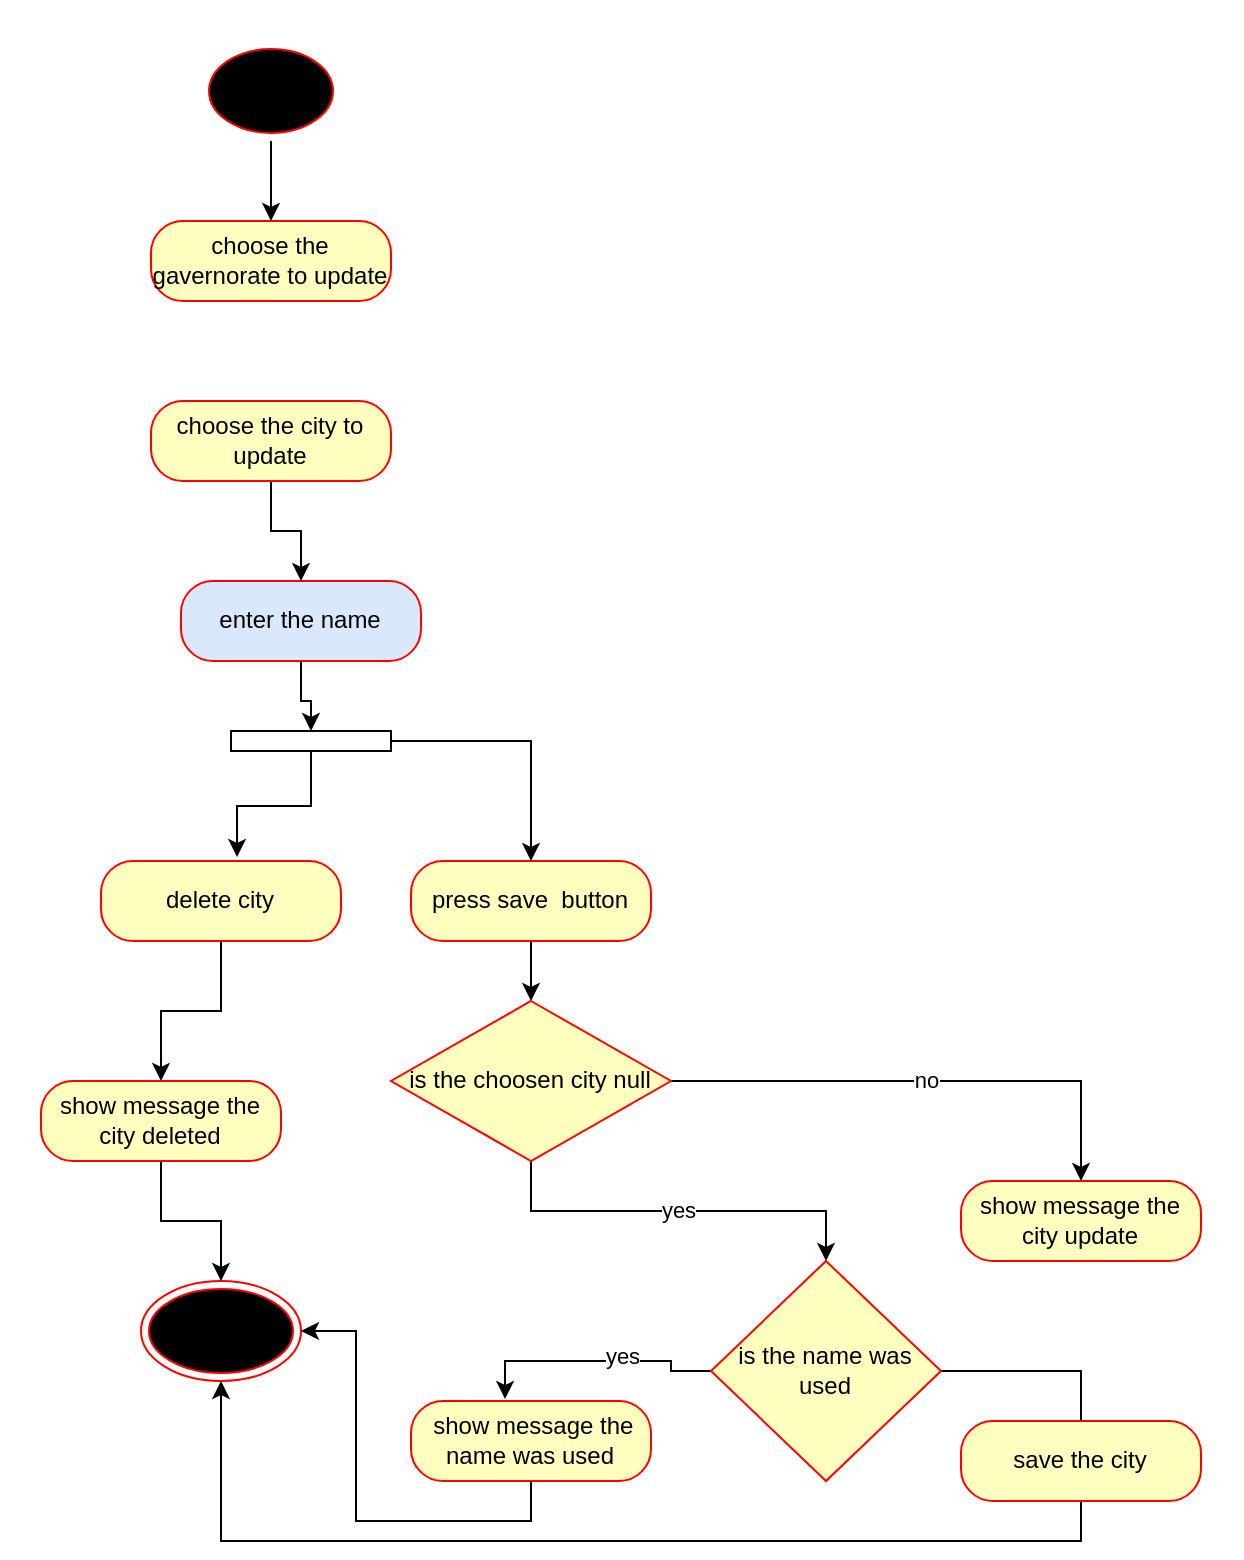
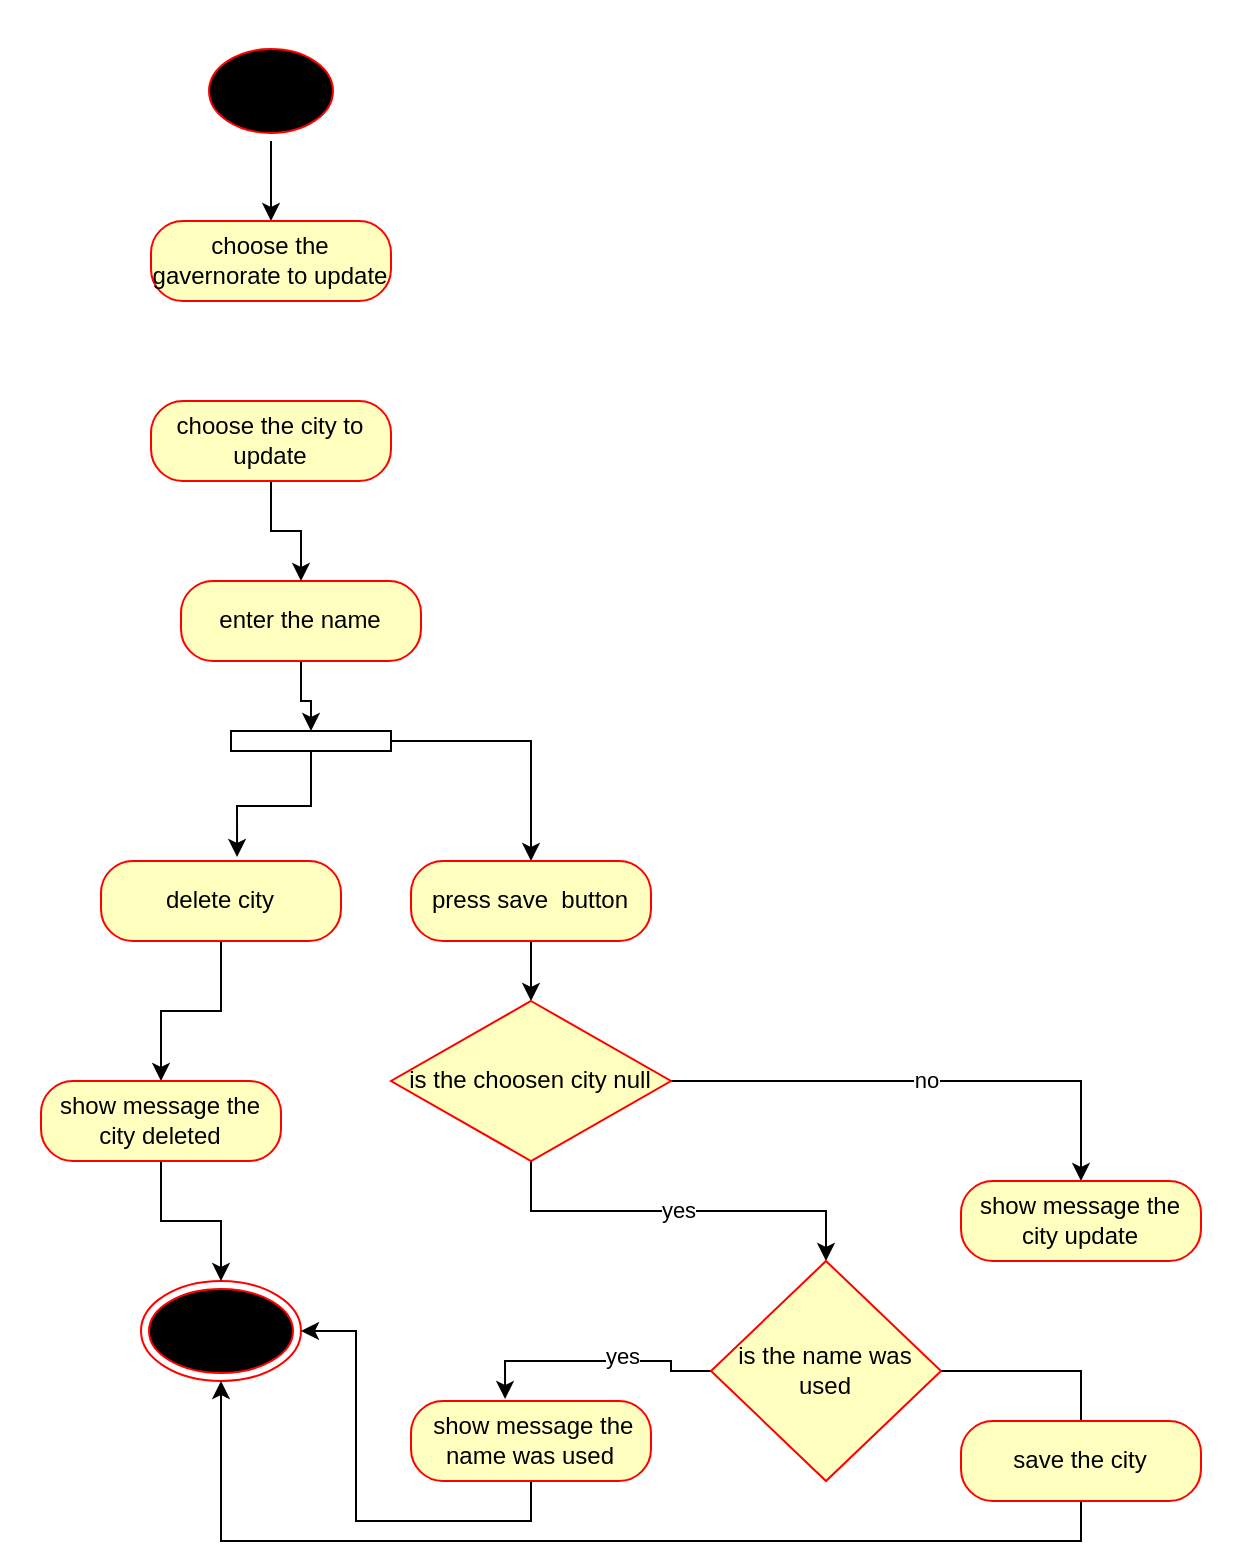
(301, 621) -> (301, 621)
